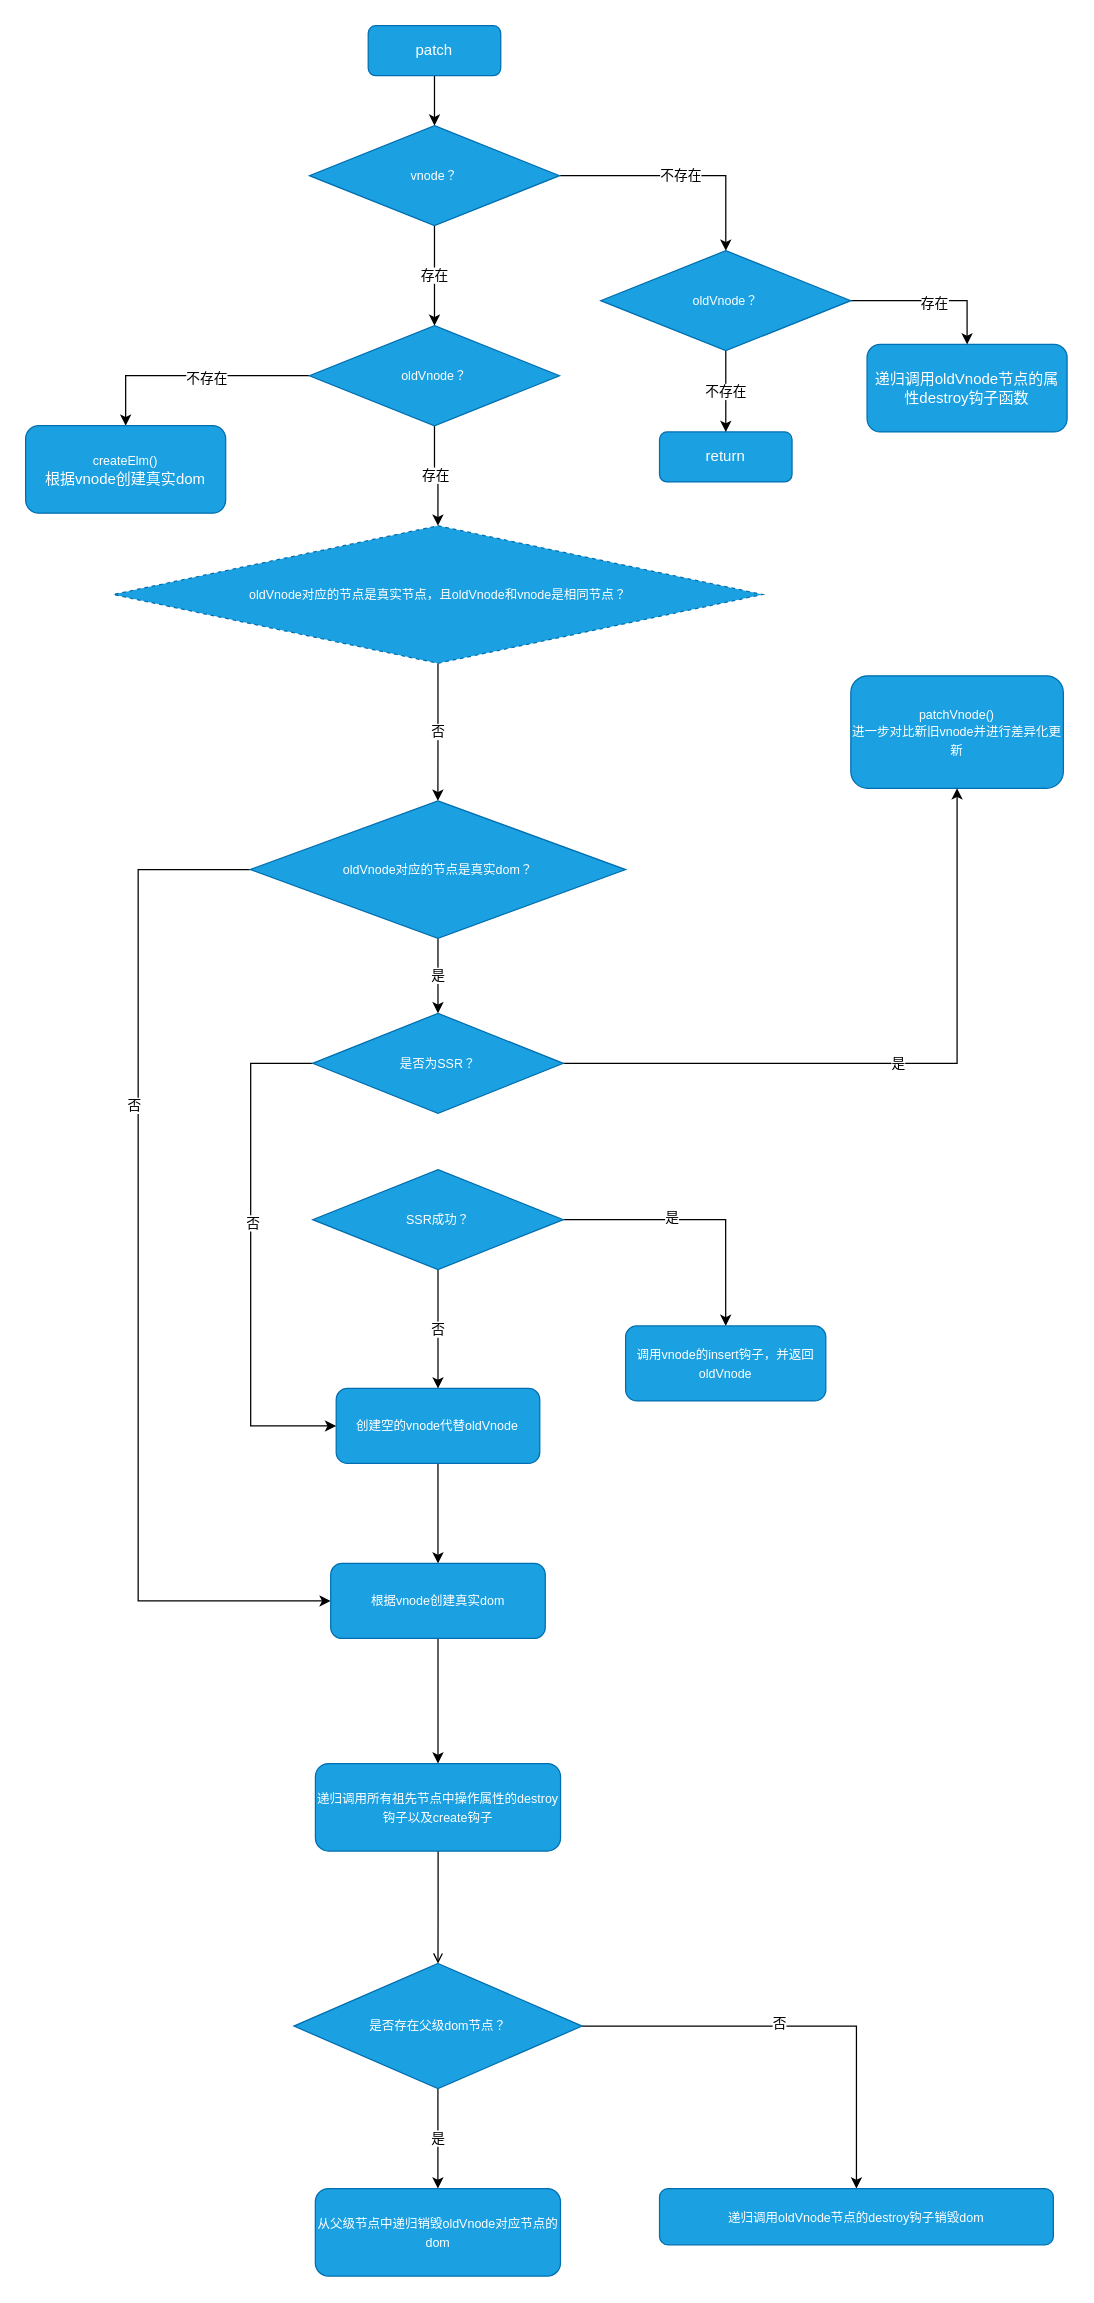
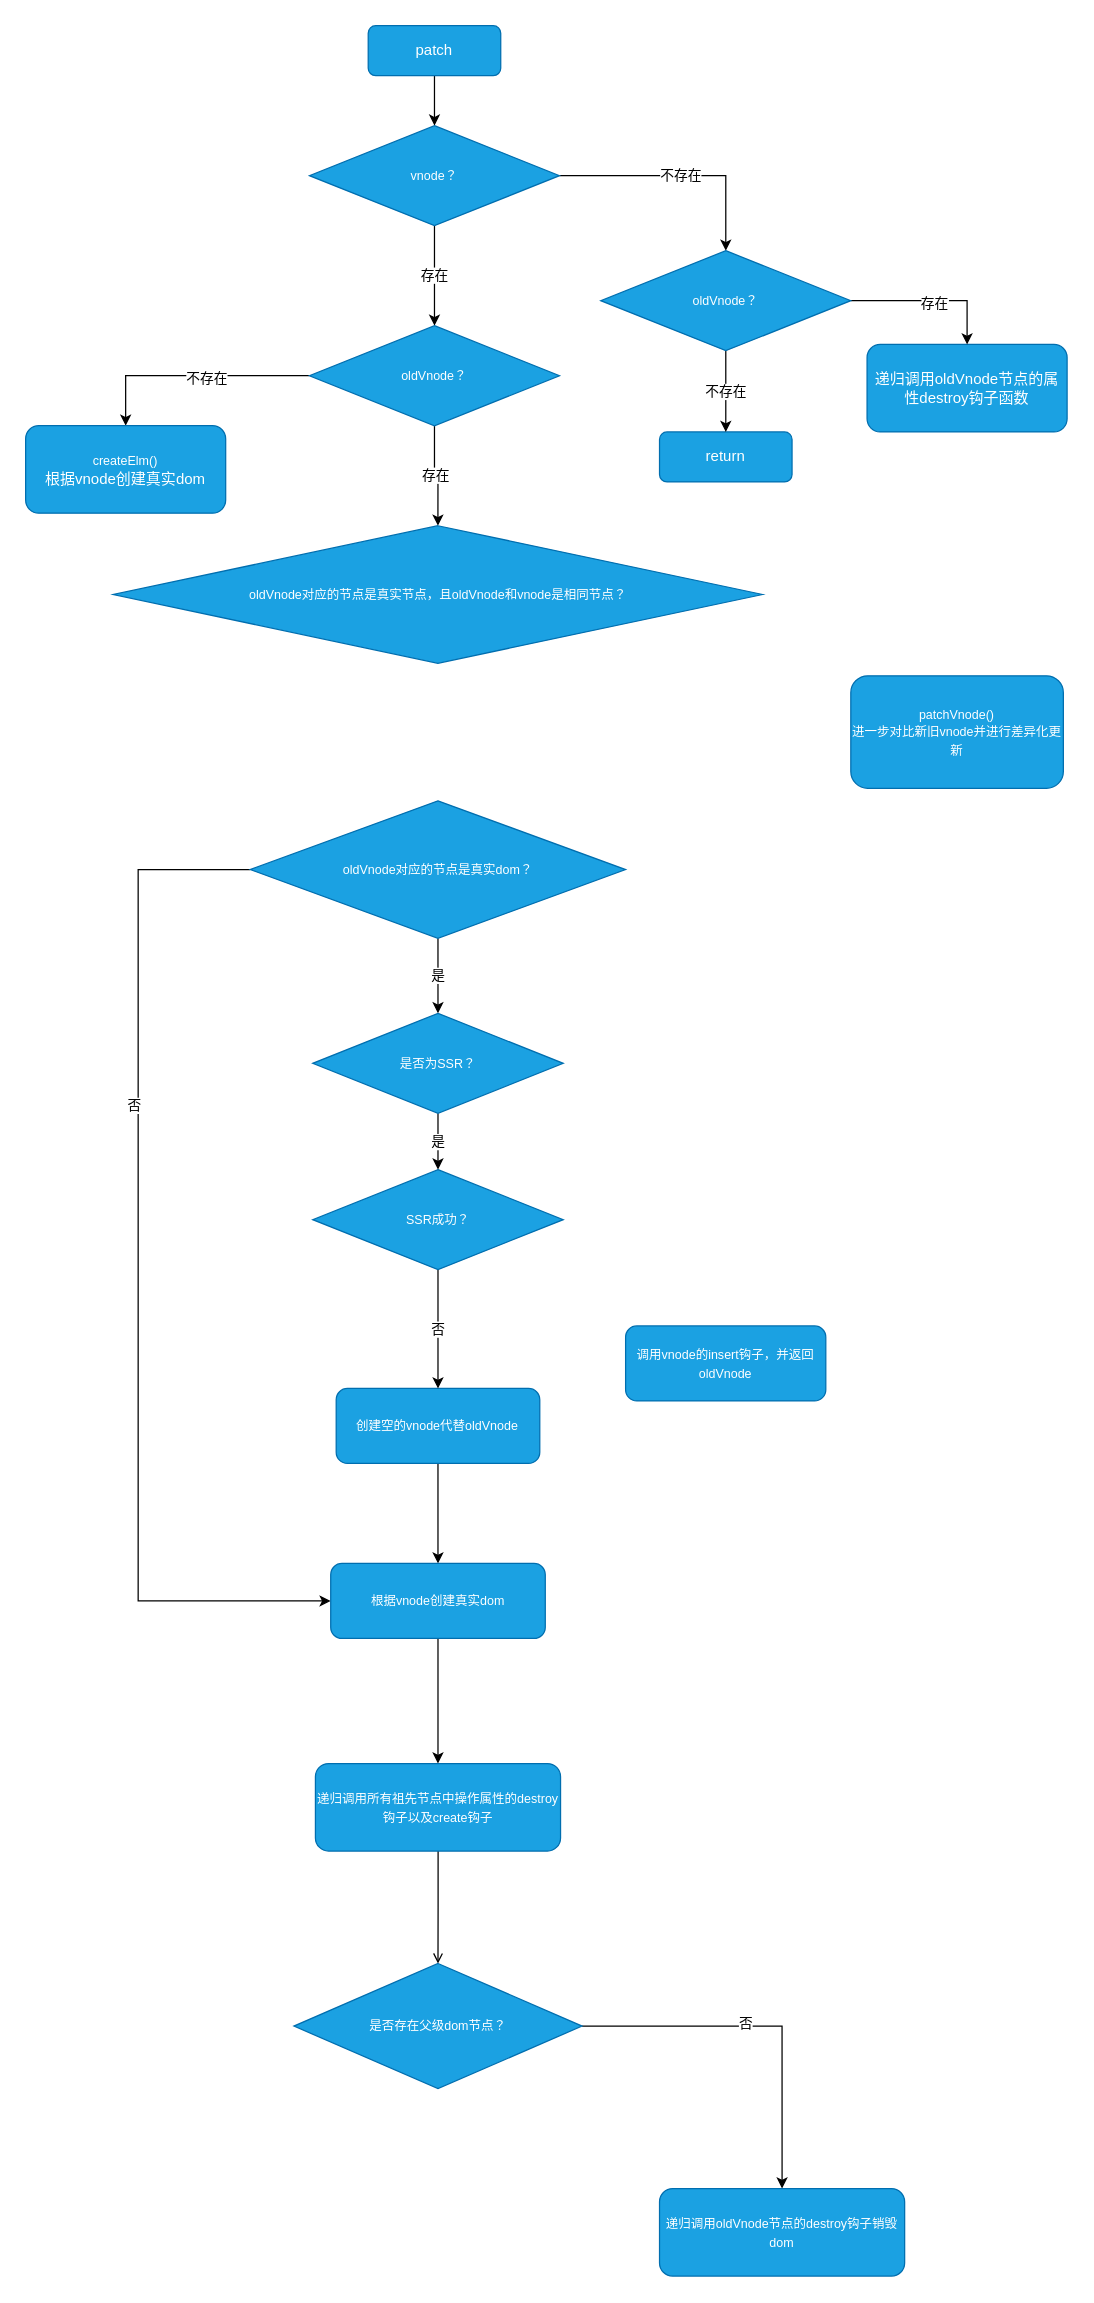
(438, 594) -> (438, 594)
(438, 728) -> none
(894, 1063) -> (438, 1137)
(693, 1219) -> none
(251, 1251) -> none
(438, 2134) -> none
(856, 2216) -> (782, 2232)
(438, 2232) -> none
